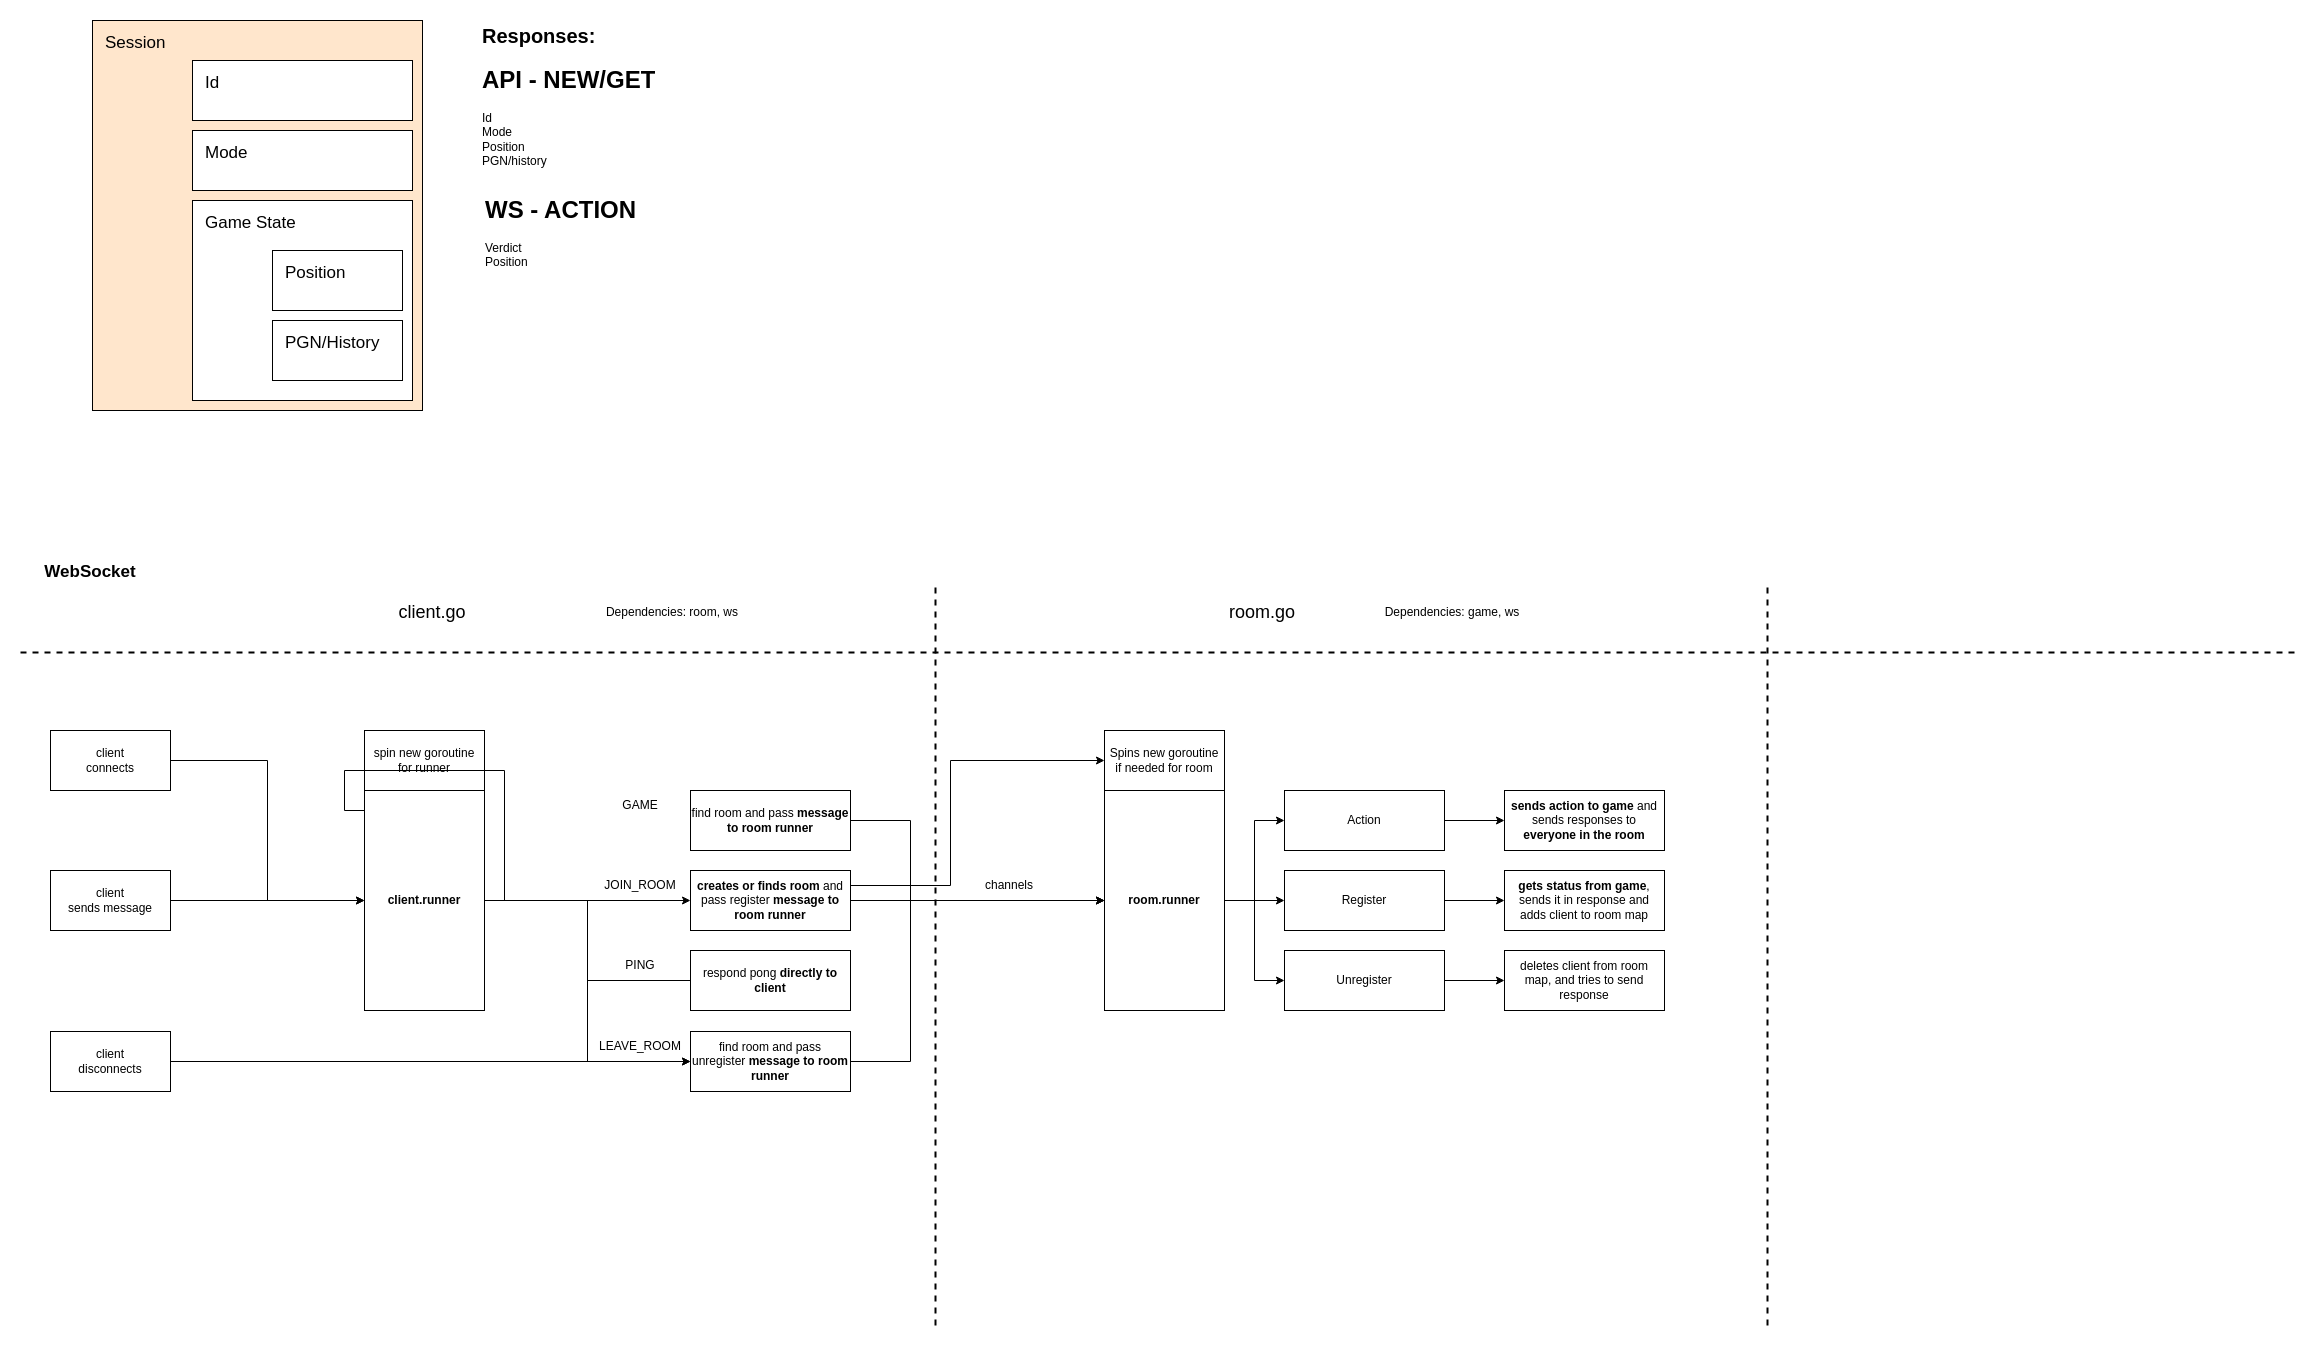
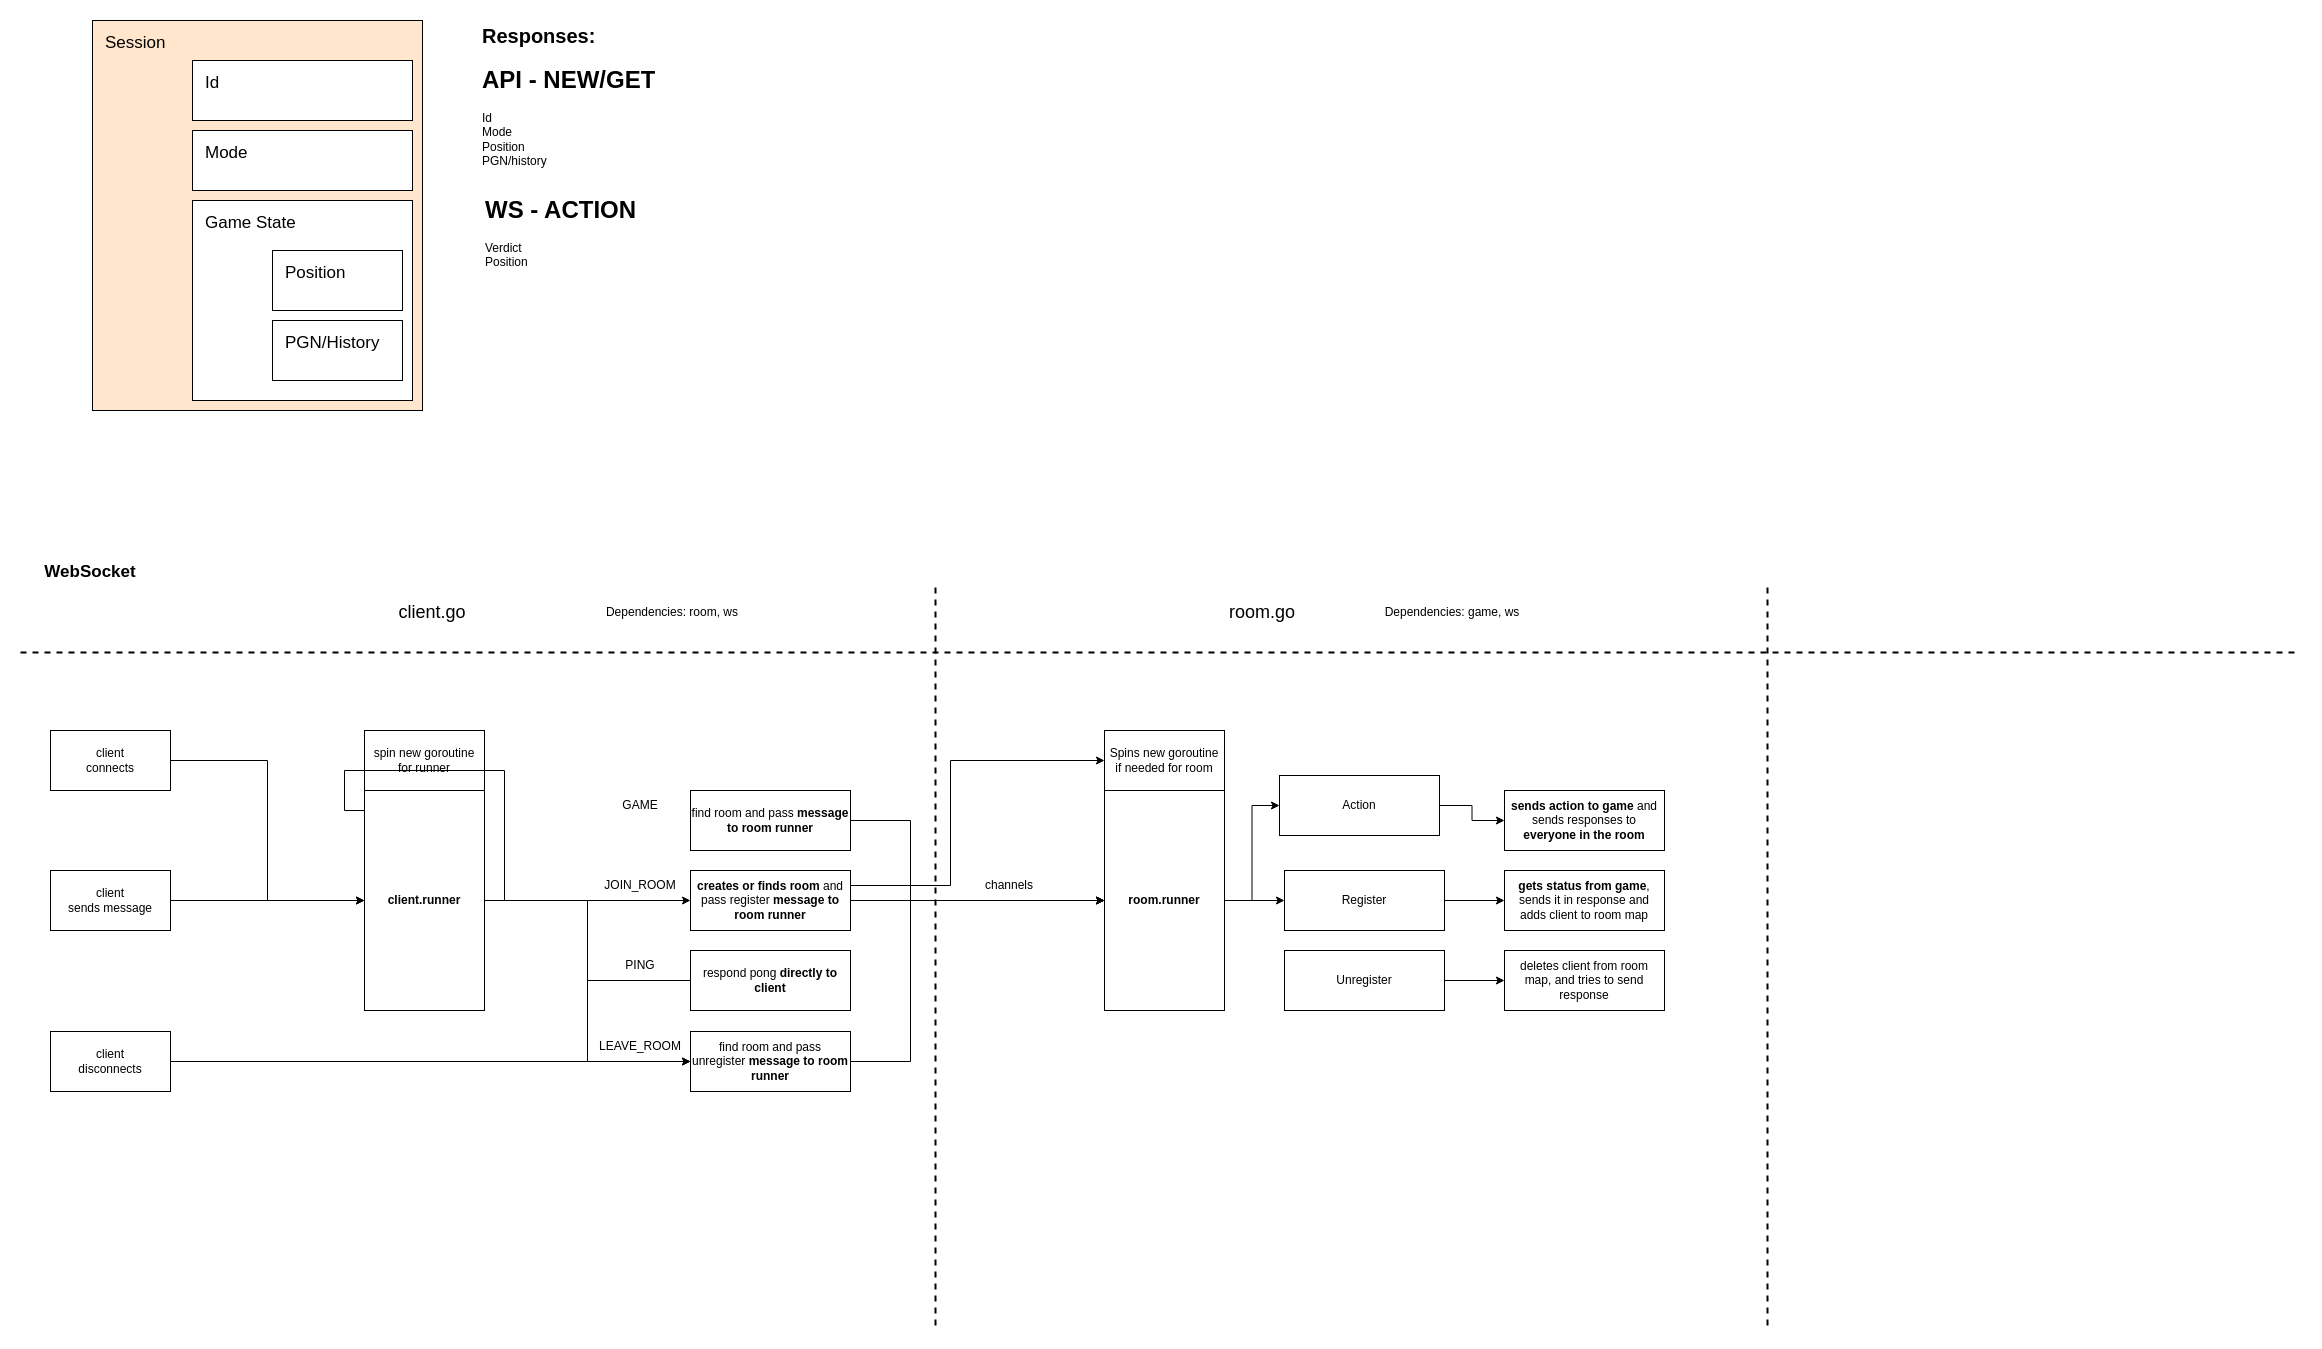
(1365, 821) -> (1360, 806)
(1255, 953) -> none
